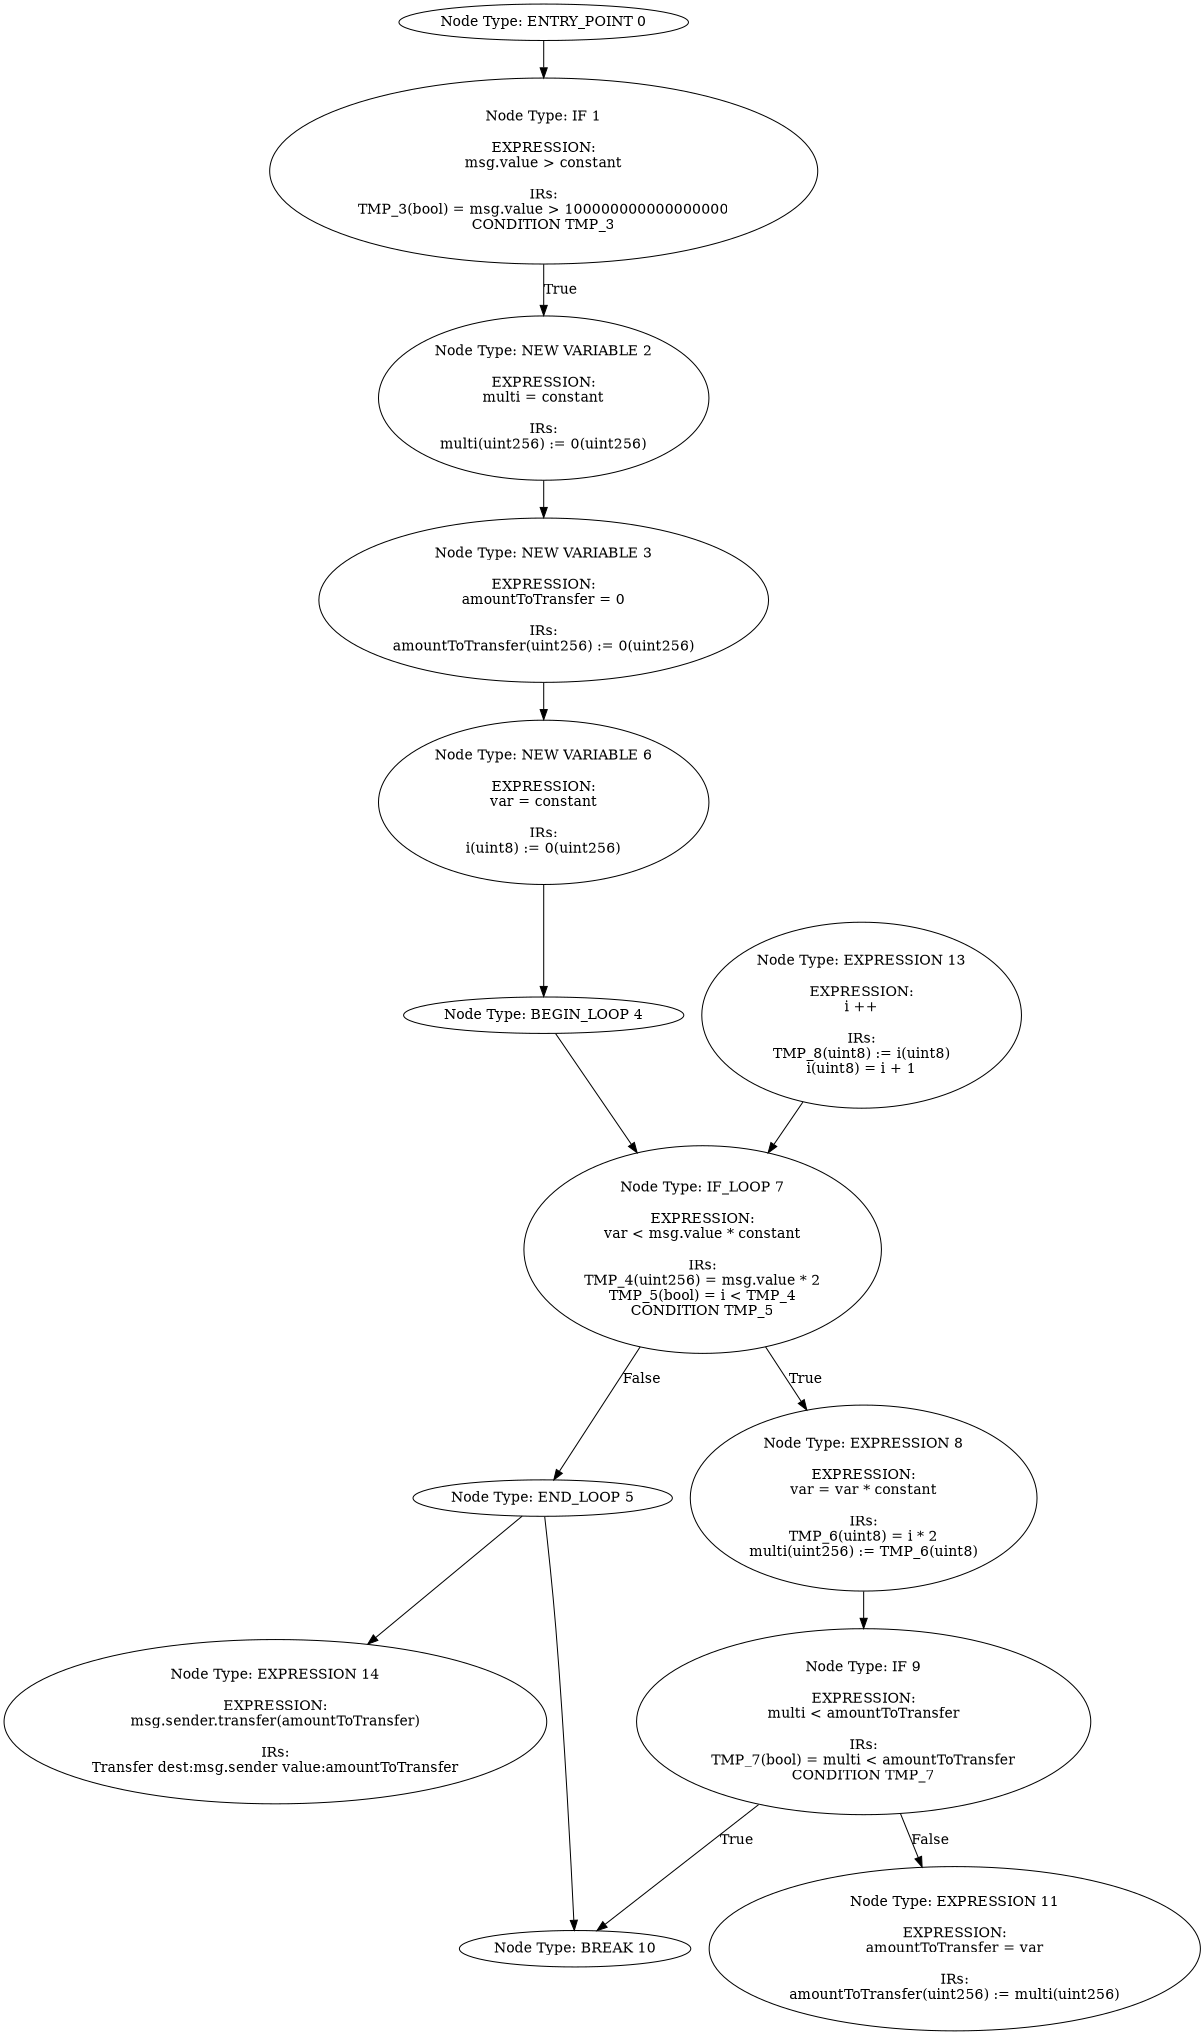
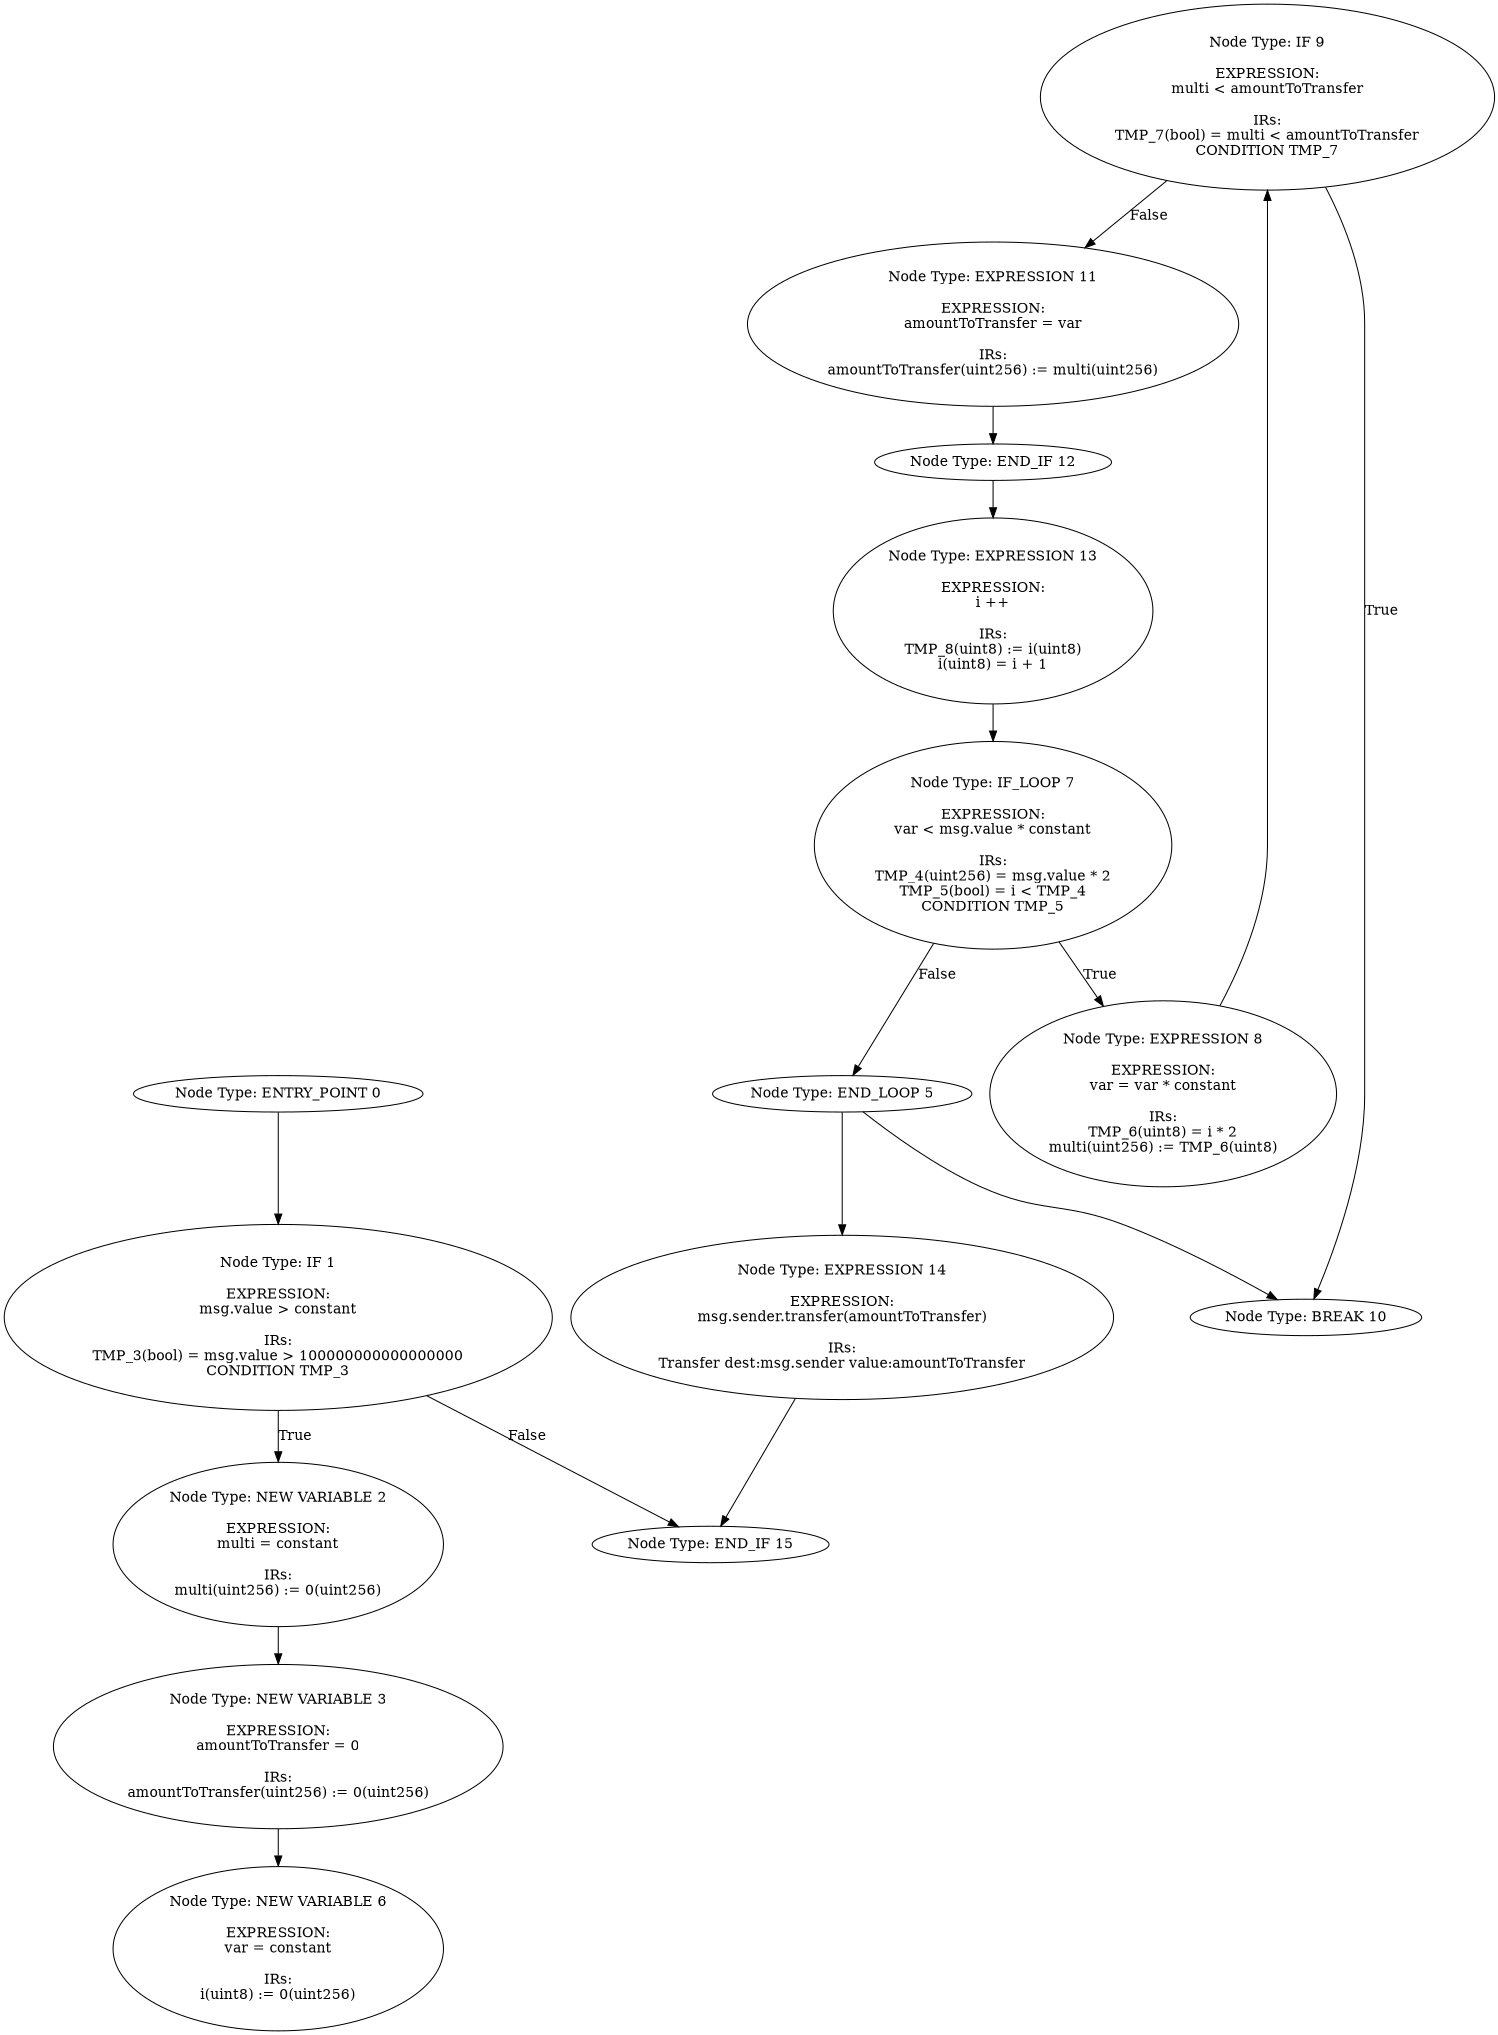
none -> (993, 462)
(544, 1015) -> none
none -> (711, 1544)
